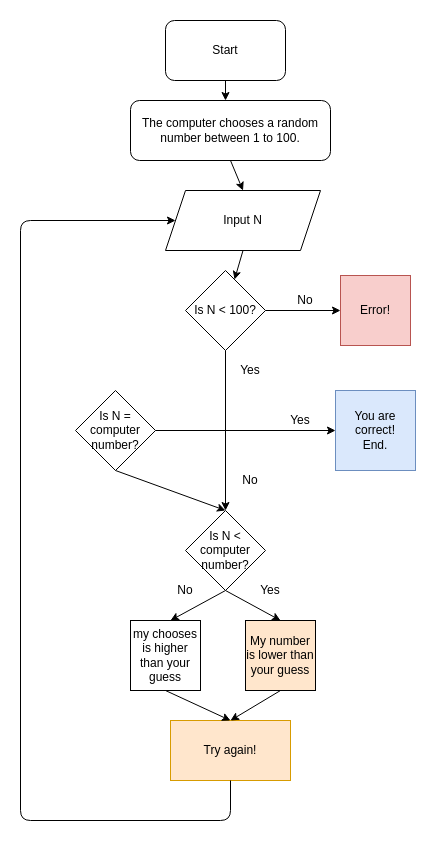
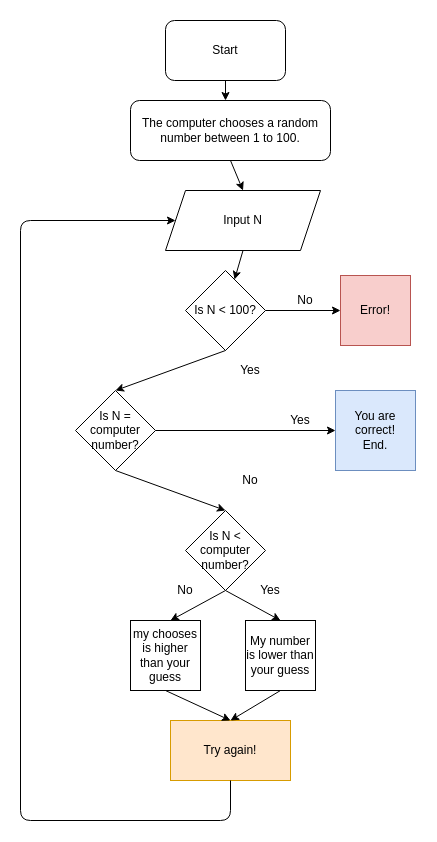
(226, 427) -> (173, 369)
(281, 656) -> (281, 656)
